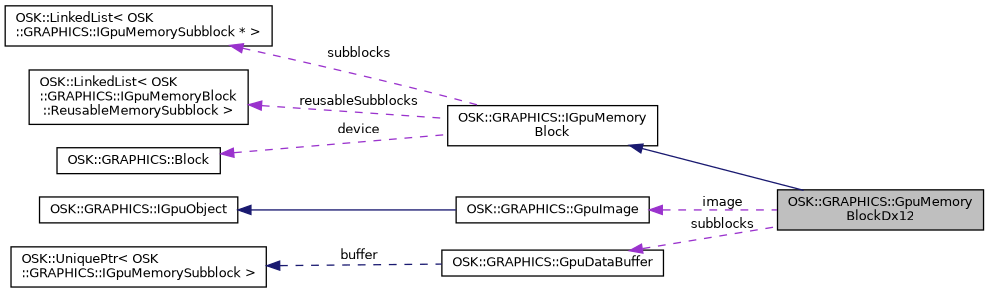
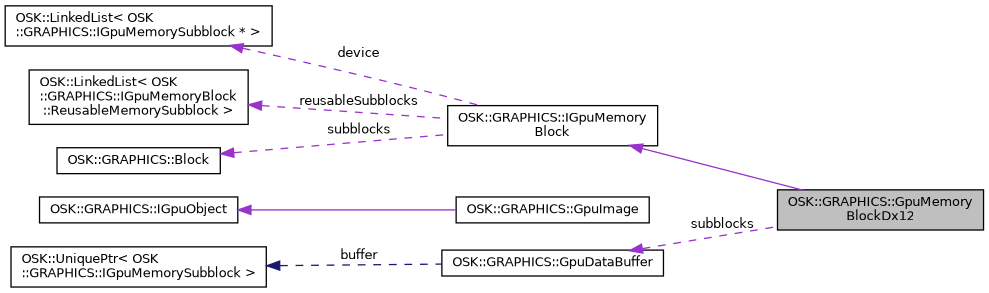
(357, 54) -> (357, 54)
(357, 130) -> (357, 130)
(723, 169) -> (723, 169)
(353, 210) -> (353, 210)
(720, 210) -> none
